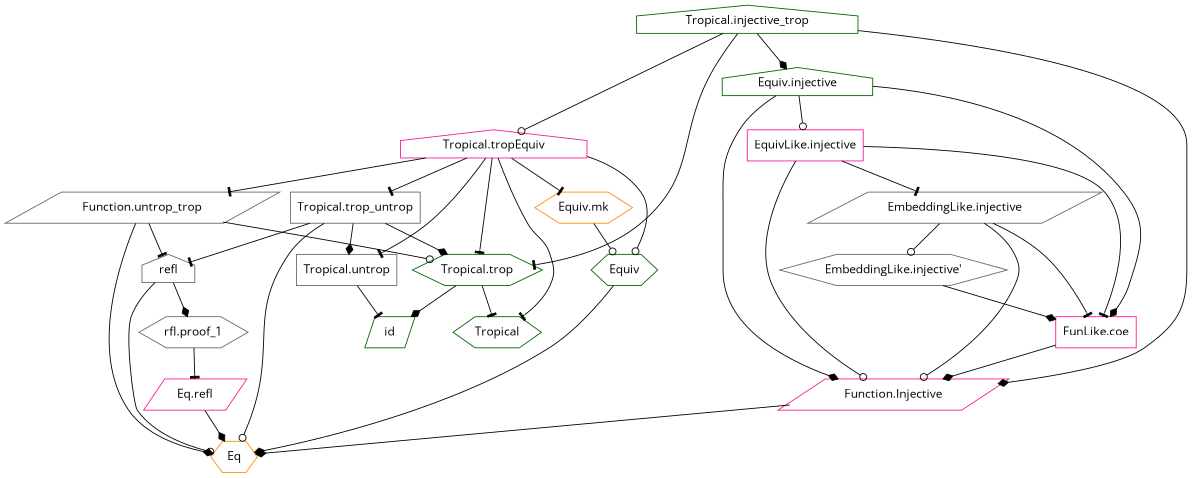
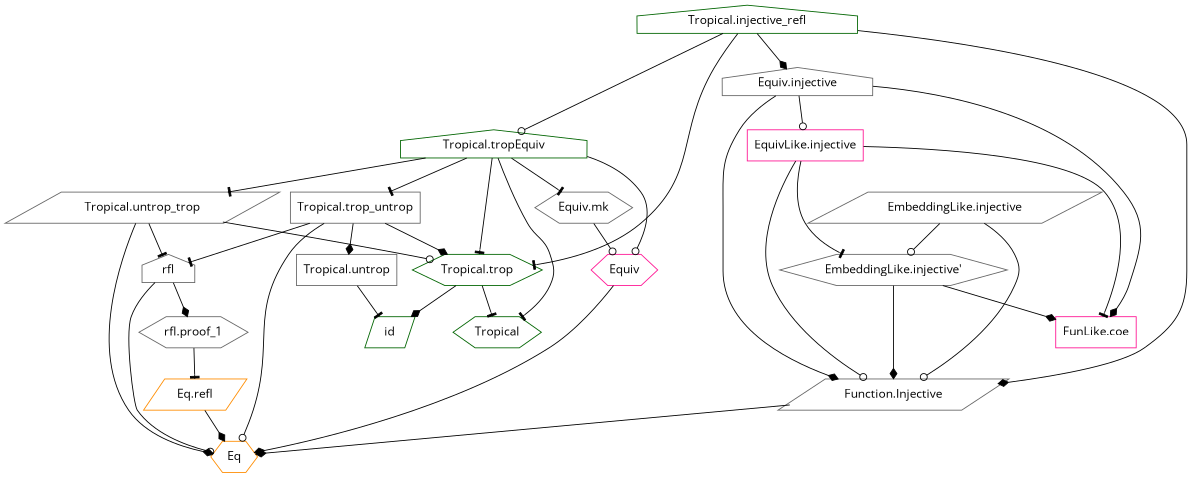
(747, 21) -> (747, 21)
(797, 83) -> (797, 83)
(494, 145) -> (494, 145)
(878, 176) -> (801, 215)
(142, 208) -> (142, 208)
(584, 208) -> (584, 208)
(440, 212) -> none
(1048, 259) -> none
(168, 270) -> (168, 270)
(624, 270) -> (624, 270)
(1004, 361) -> (893, 327)
(195, 395) -> (195, 395)
(893, 395) -> (893, 395)
